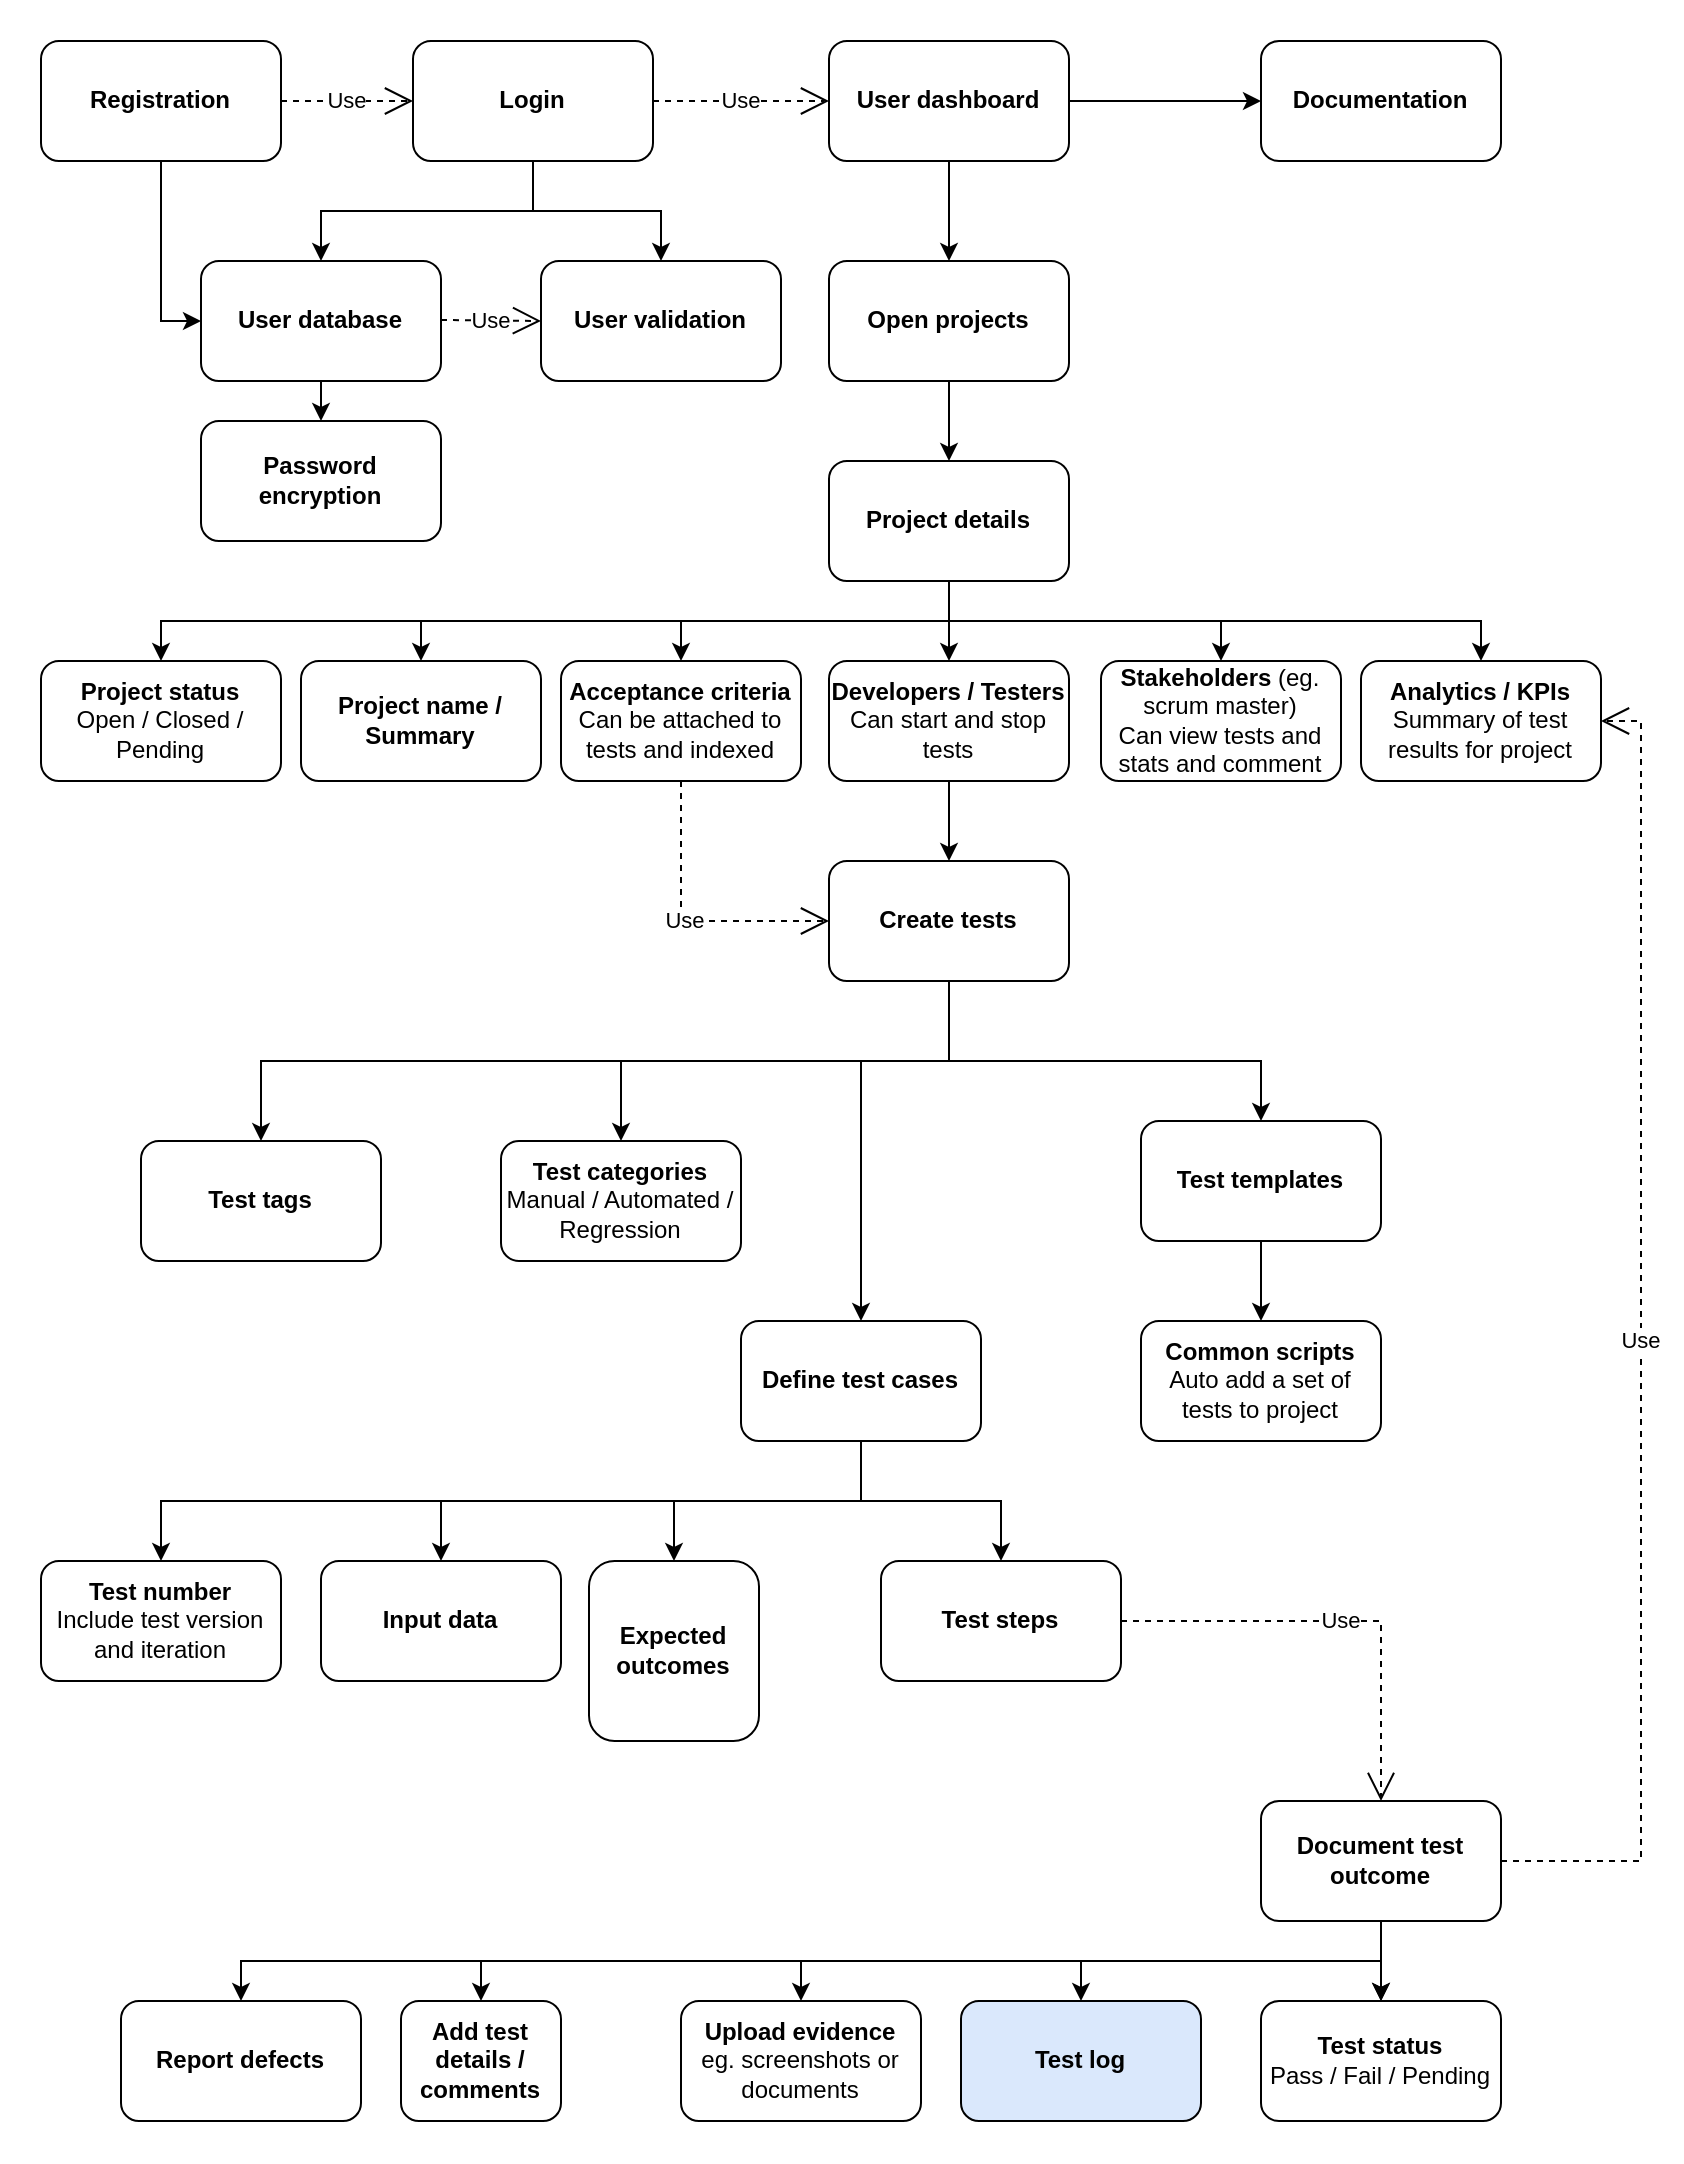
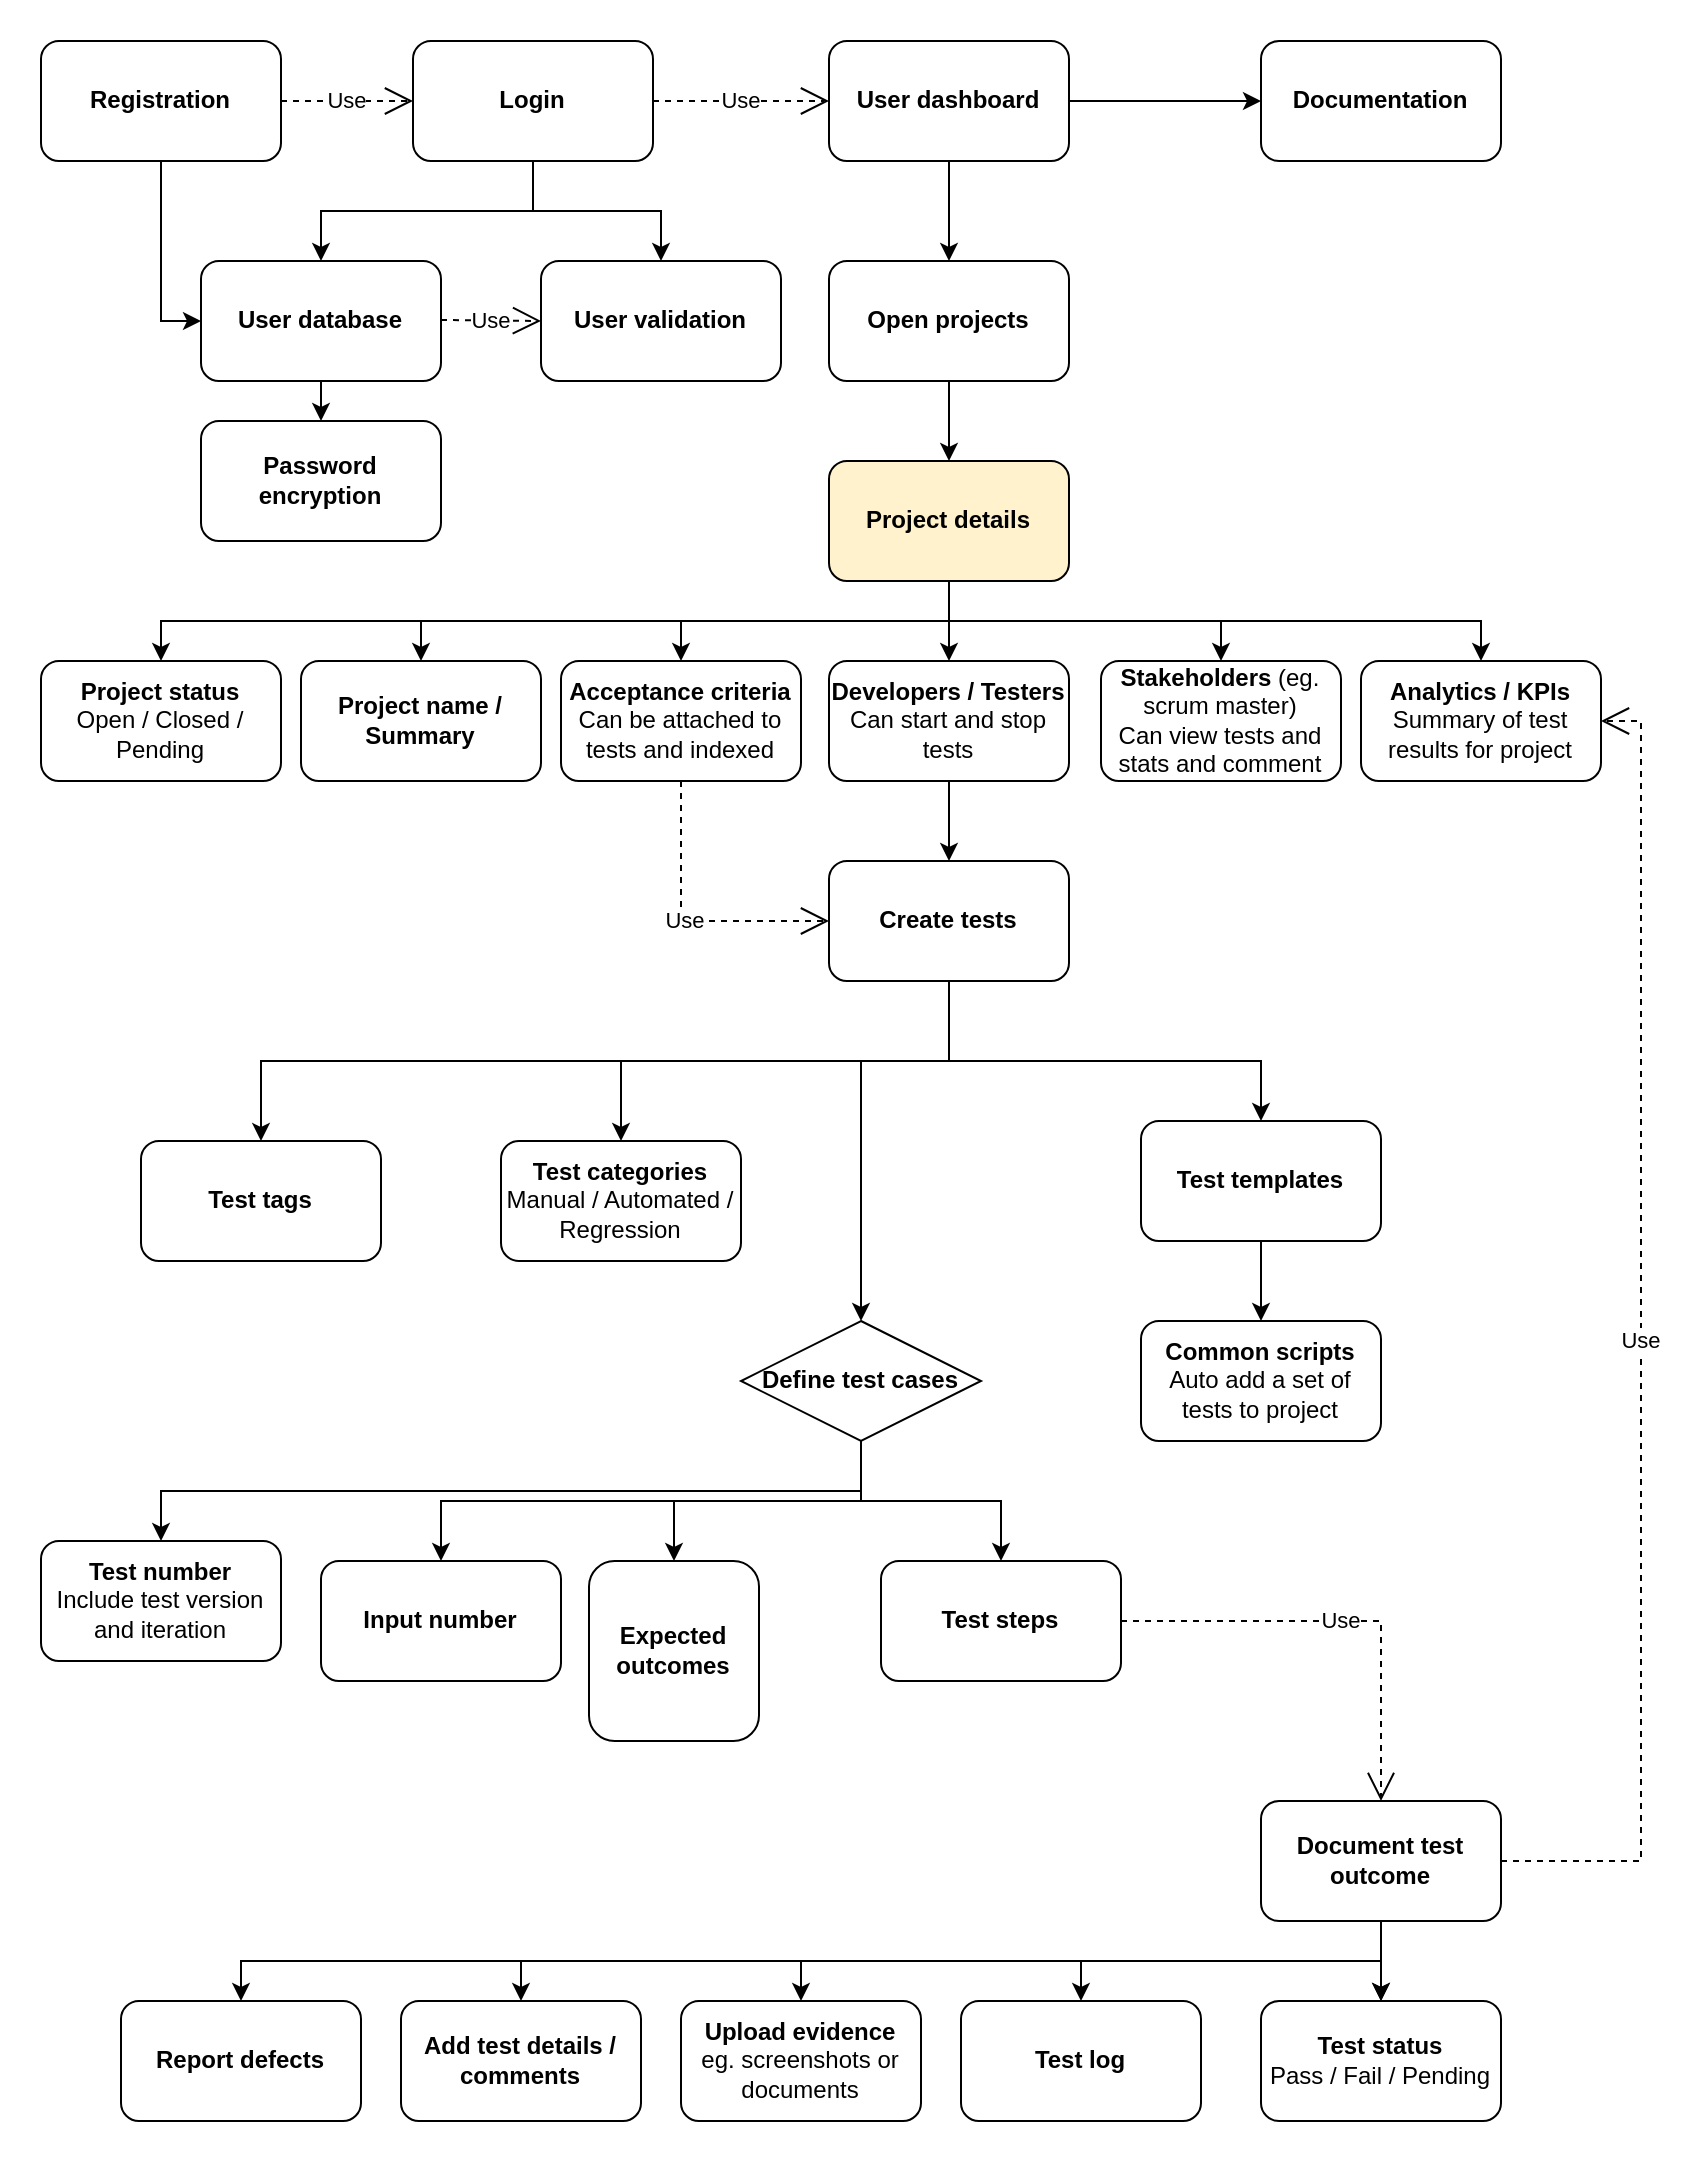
(949, 521) -> (949, 521)
(861, 1381) -> (861, 1381)
(161, 1621) -> (161, 1601)
(441, 1621) -> (441, 1621)
(481, 2061) -> (521, 2061)
(1081, 2061) -> (1081, 2061)
